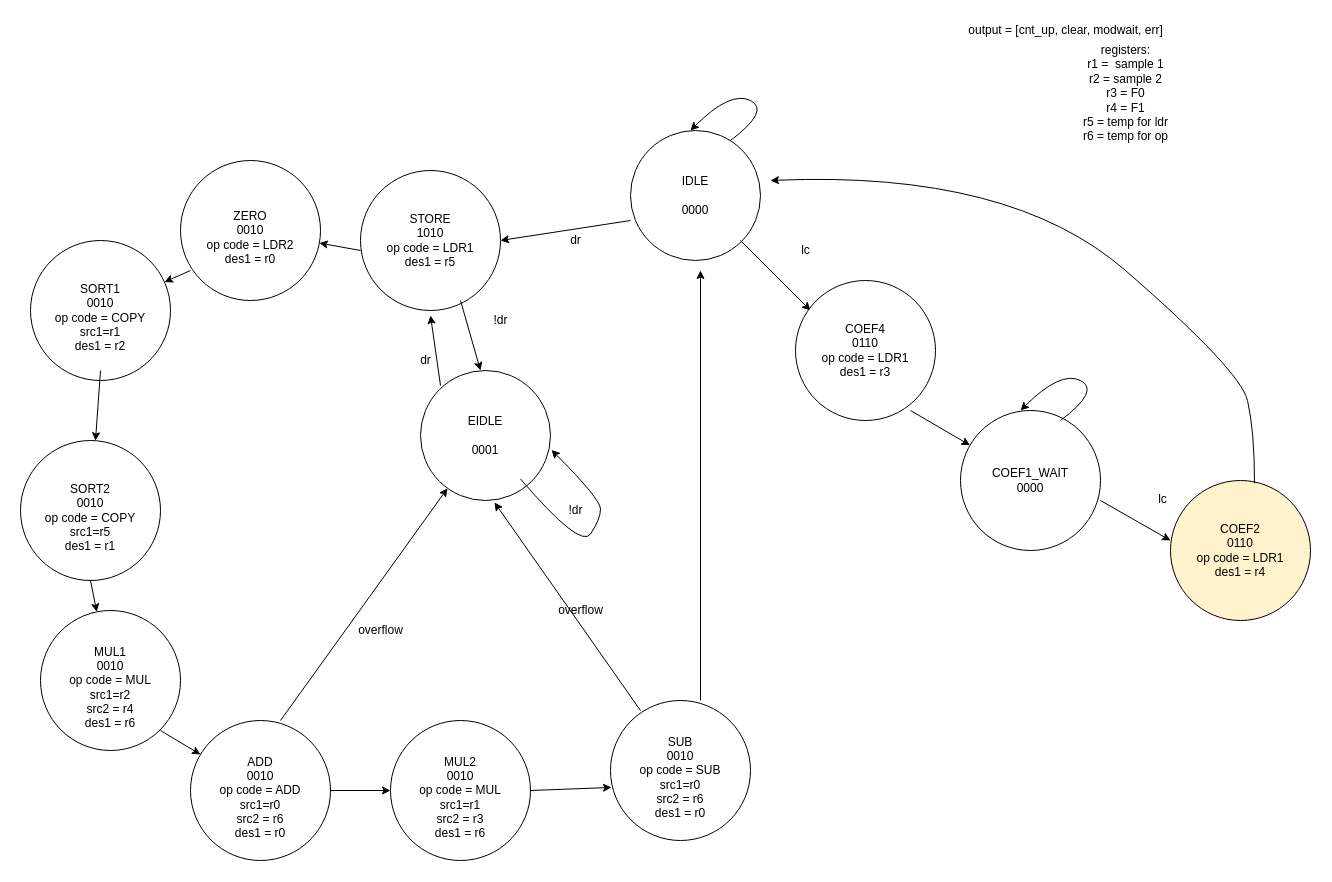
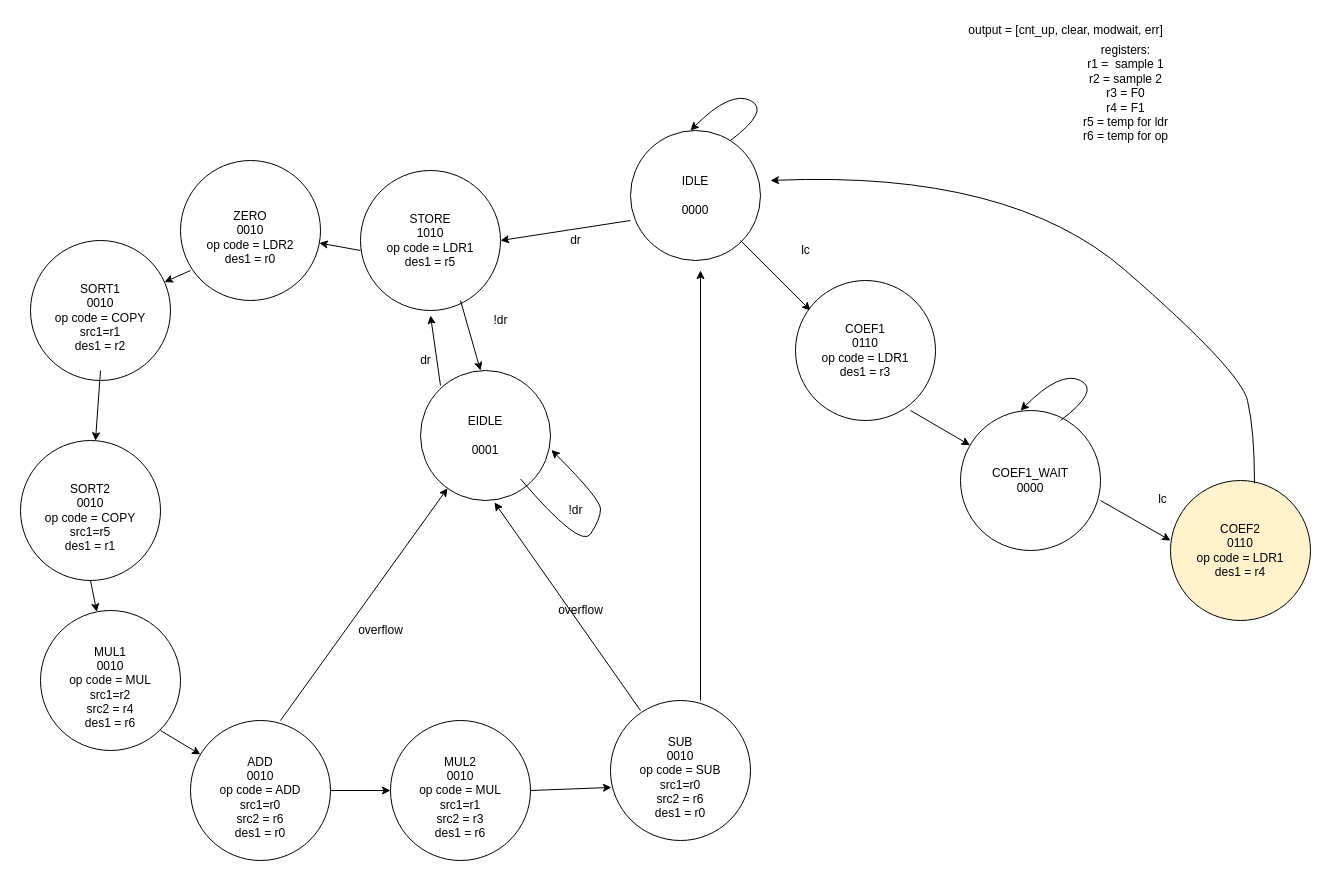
(866, 351) -> (866, 351)
